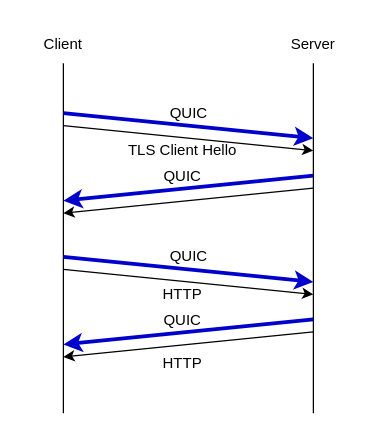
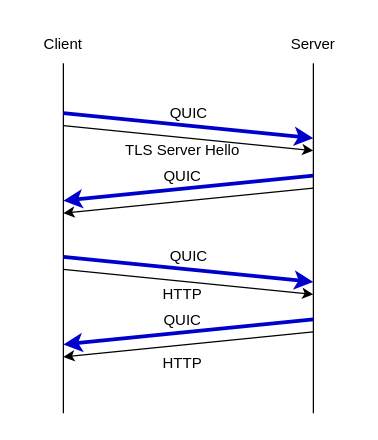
(183, 151) -> (183, 151)
